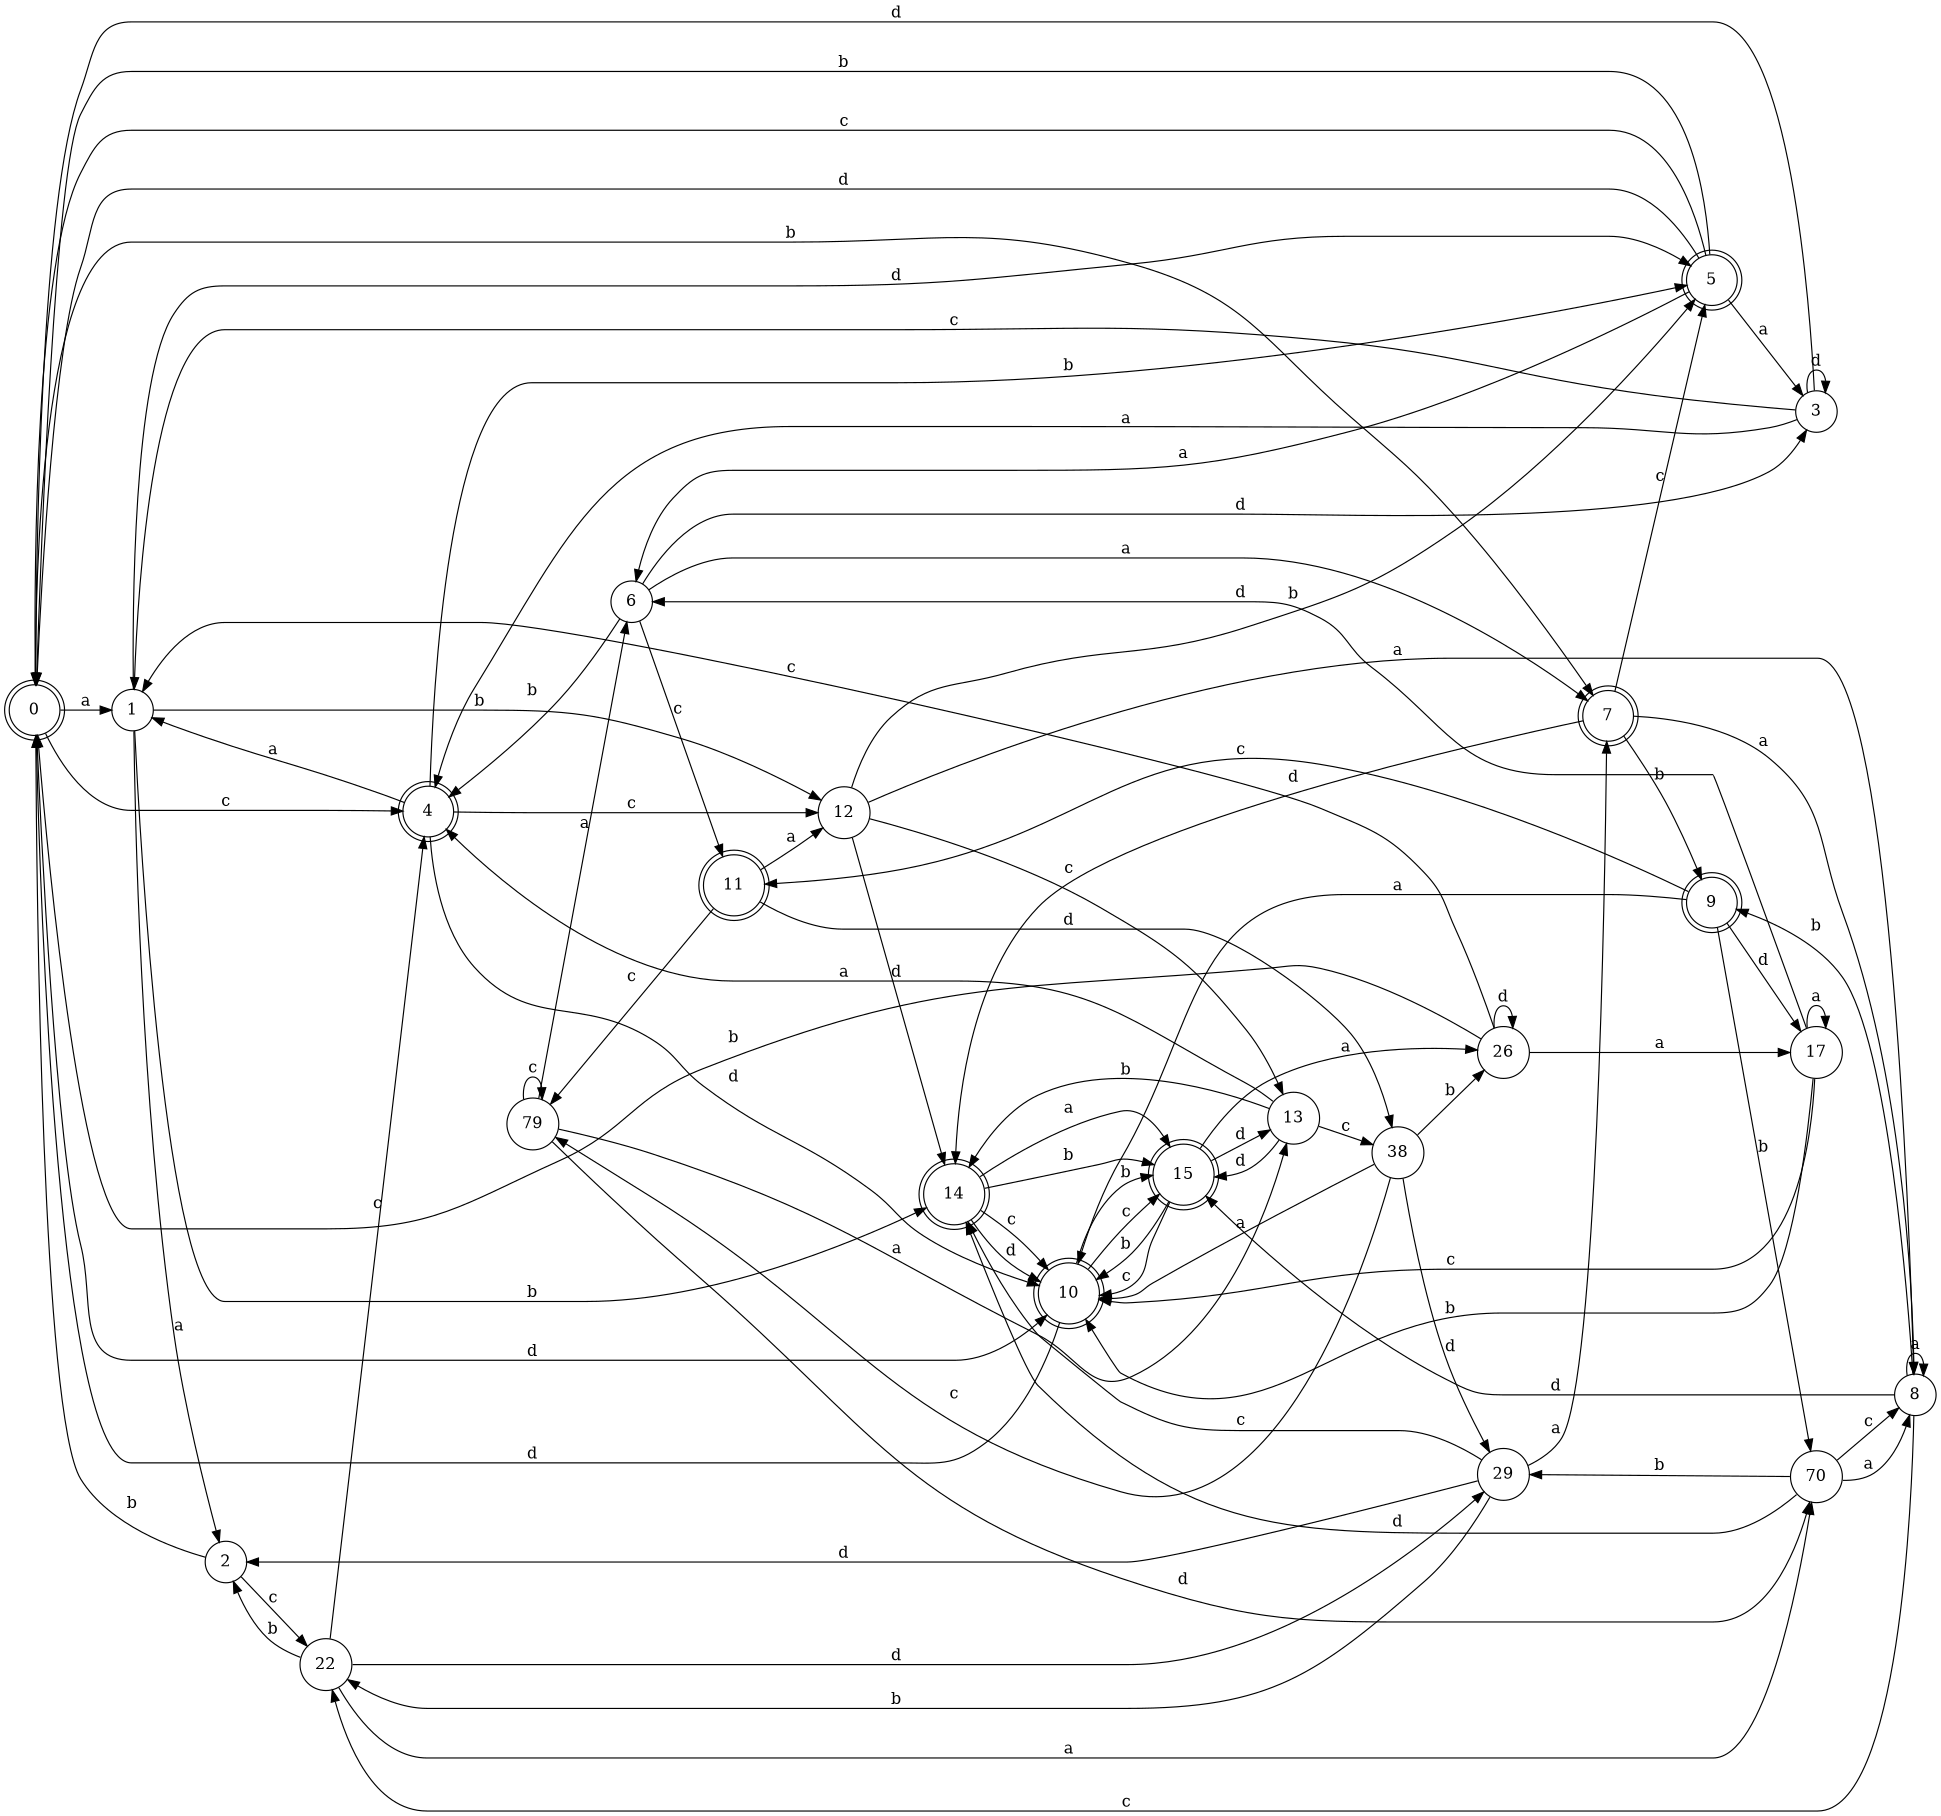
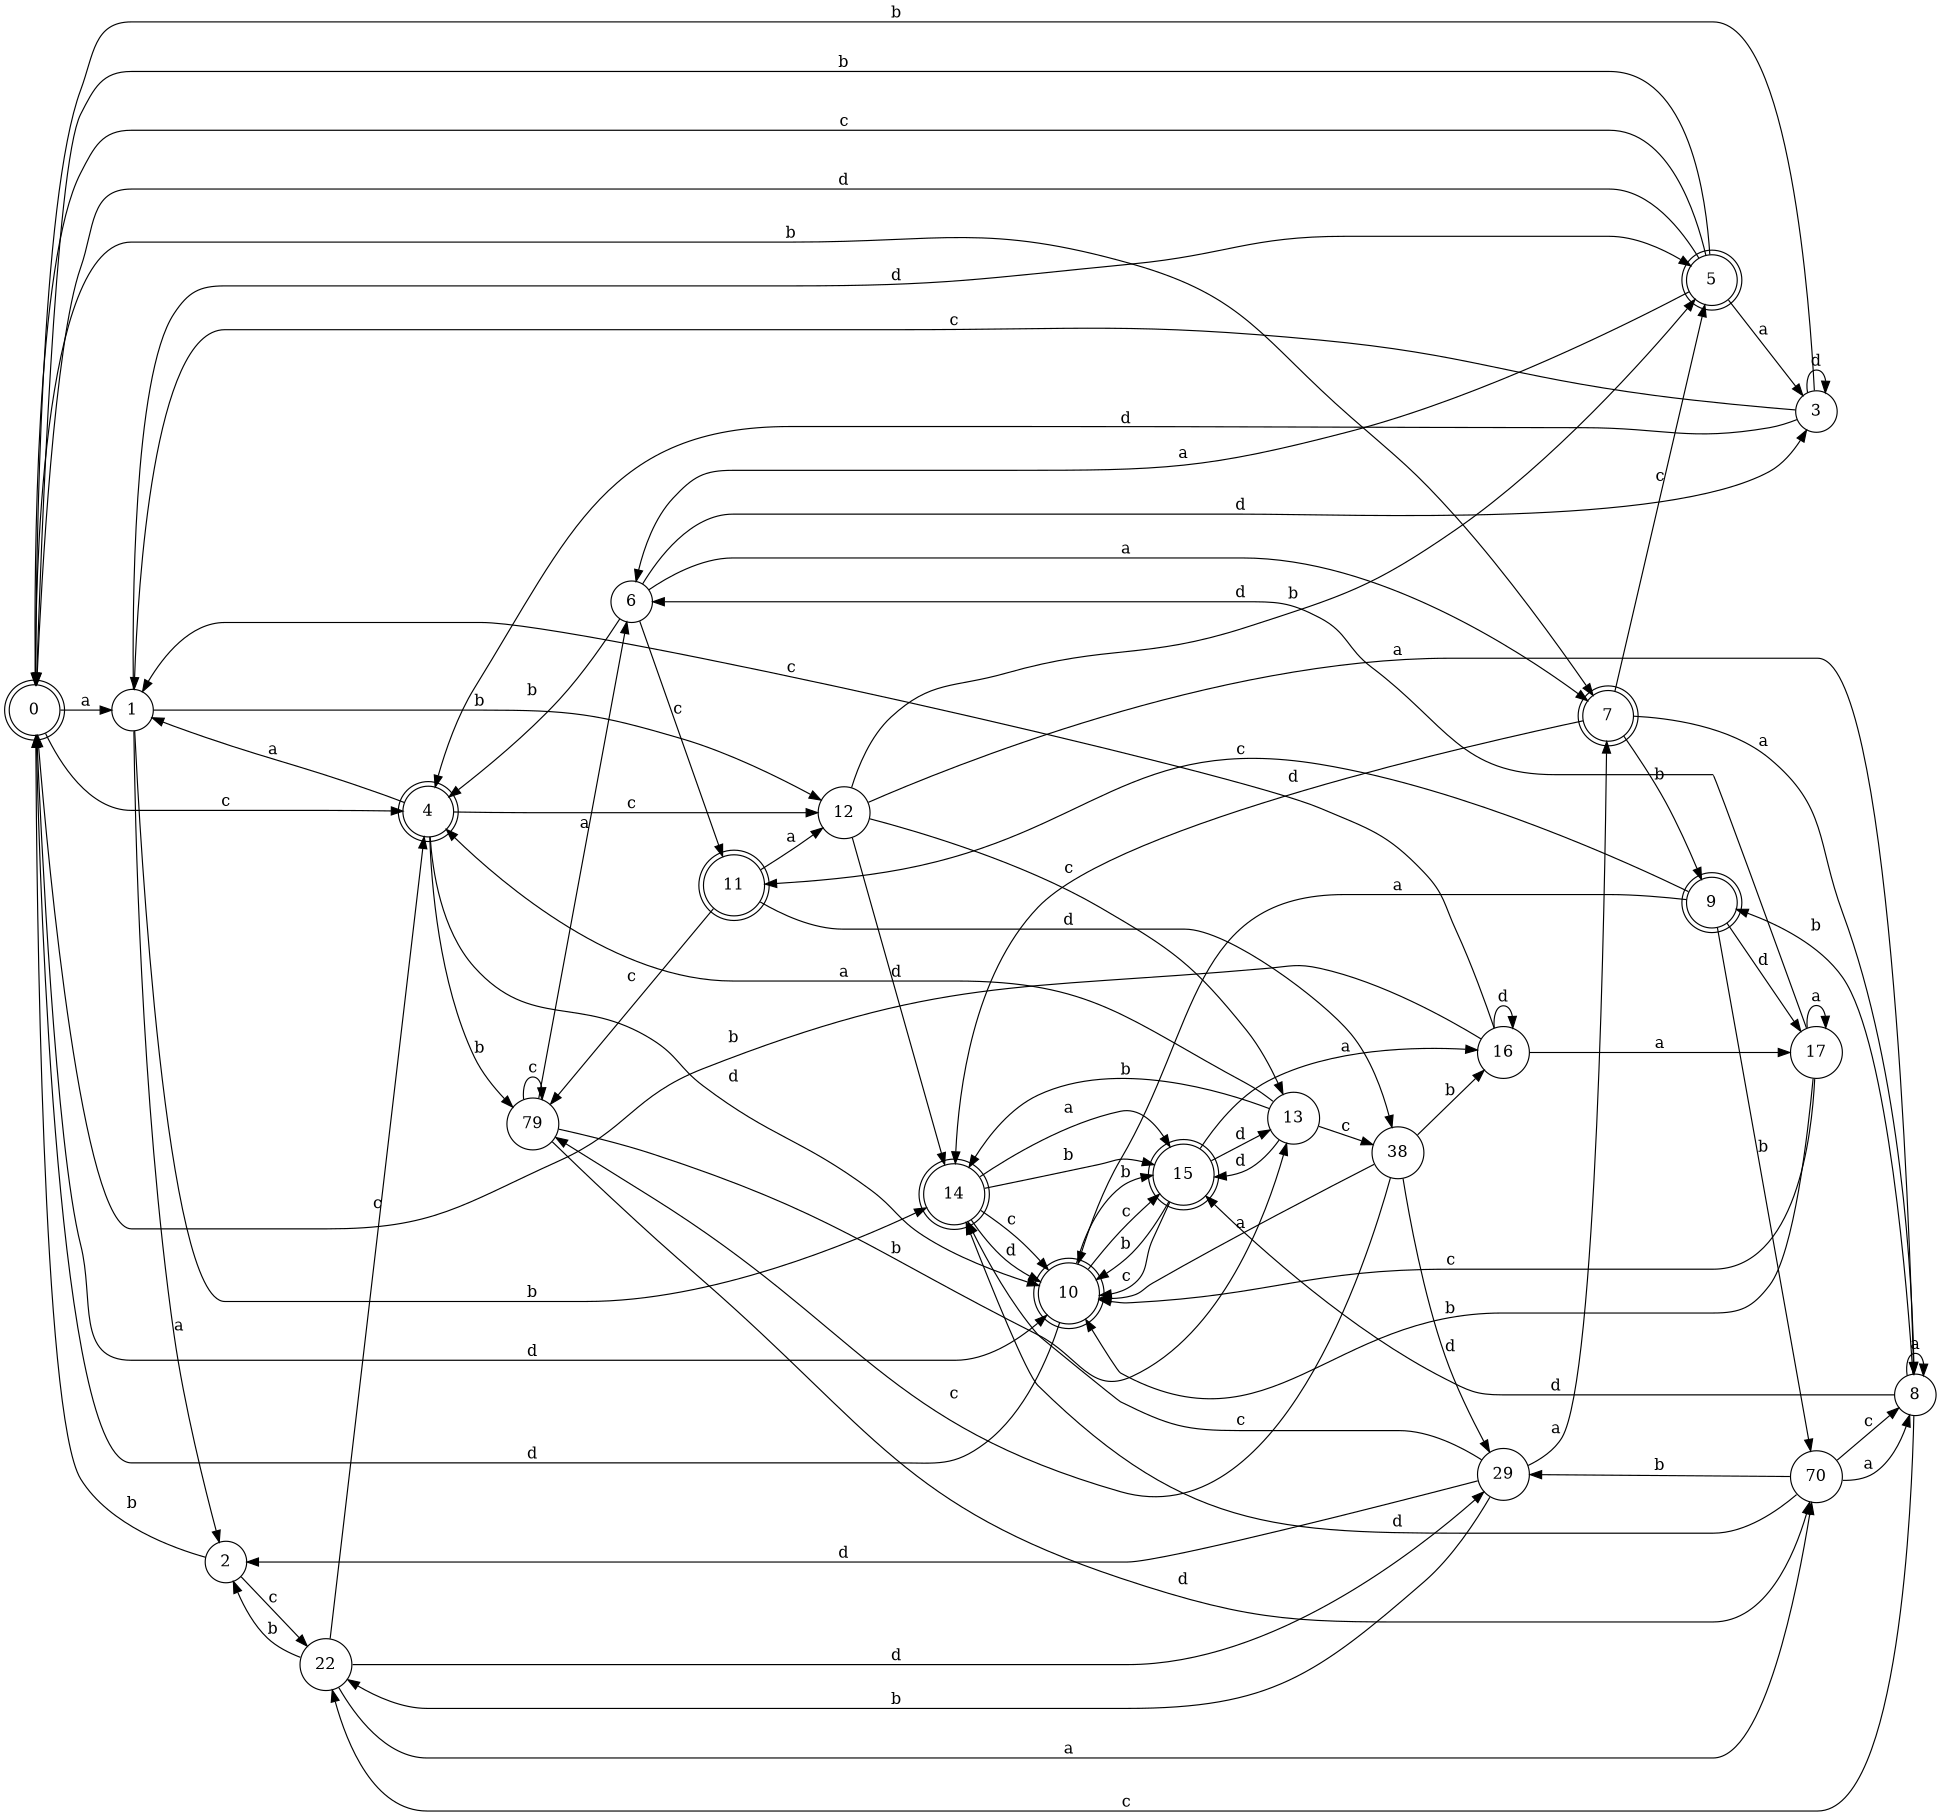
(897, 13) -> (897, 13)
(891, 383) -> (447, 975)
(1126, 419) -> (1126, 419)
(1503, 1052) -> (1503, 1052)
(897, 1249) -> (897, 1249)
